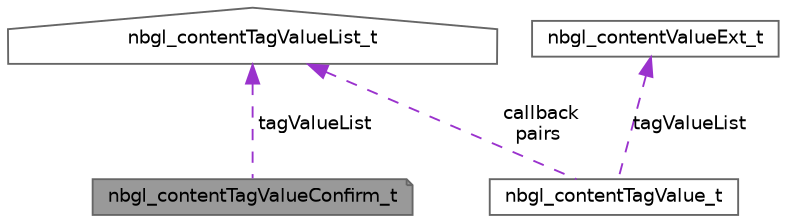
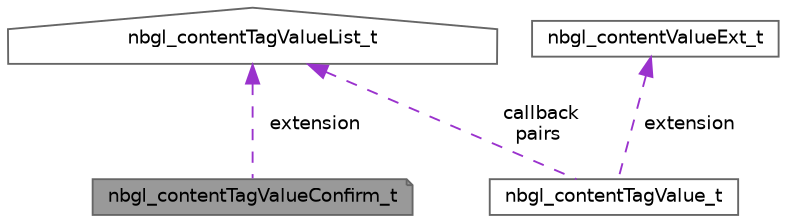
(313, 125) -> (313, 125)
(687, 125) -> (687, 125)
